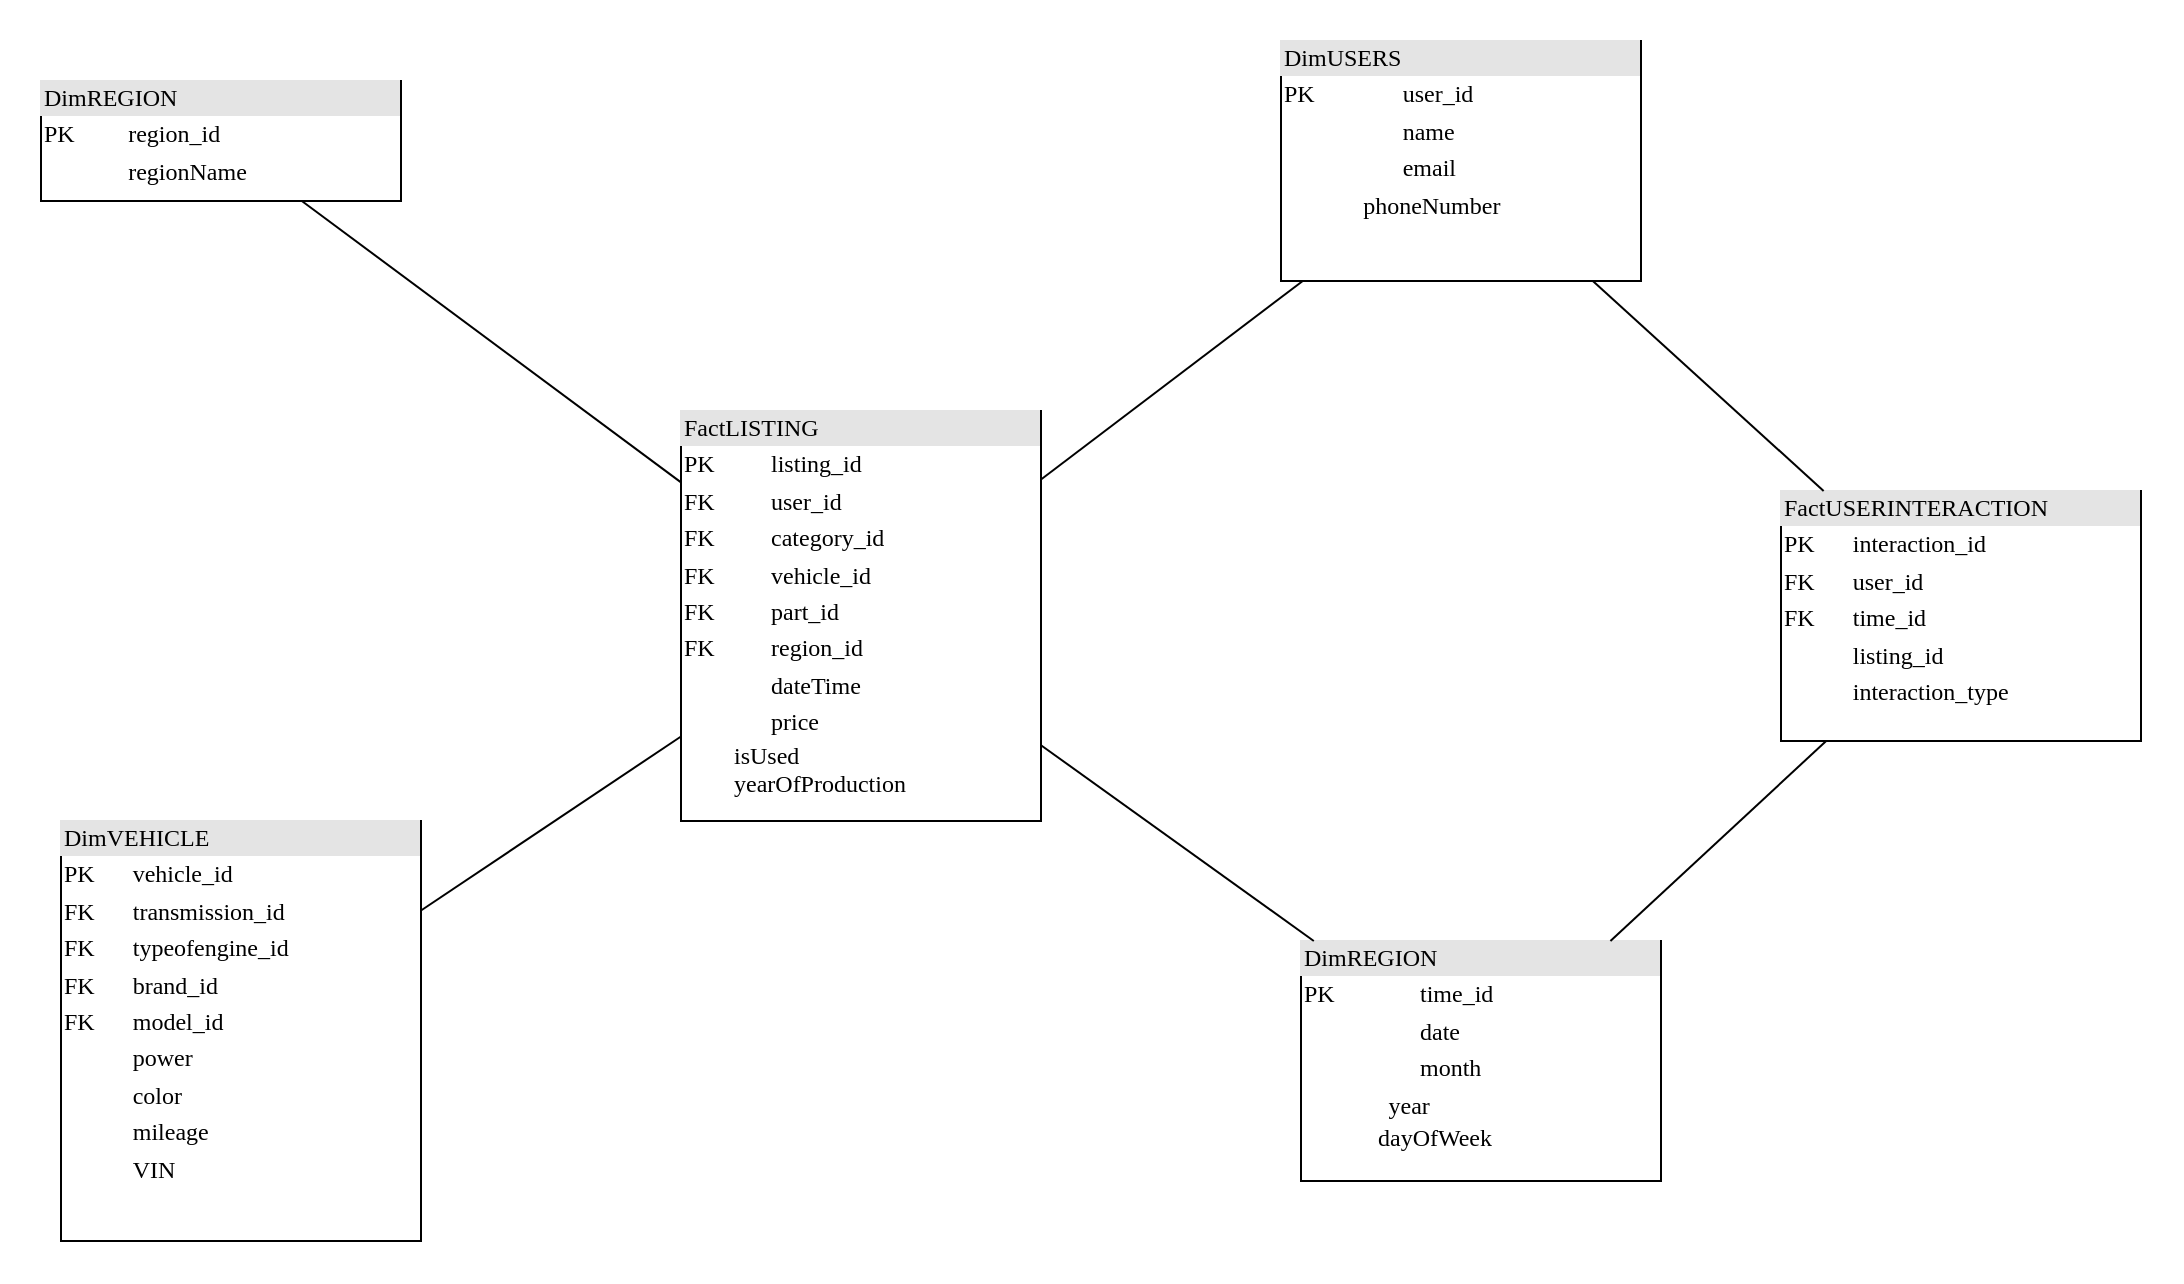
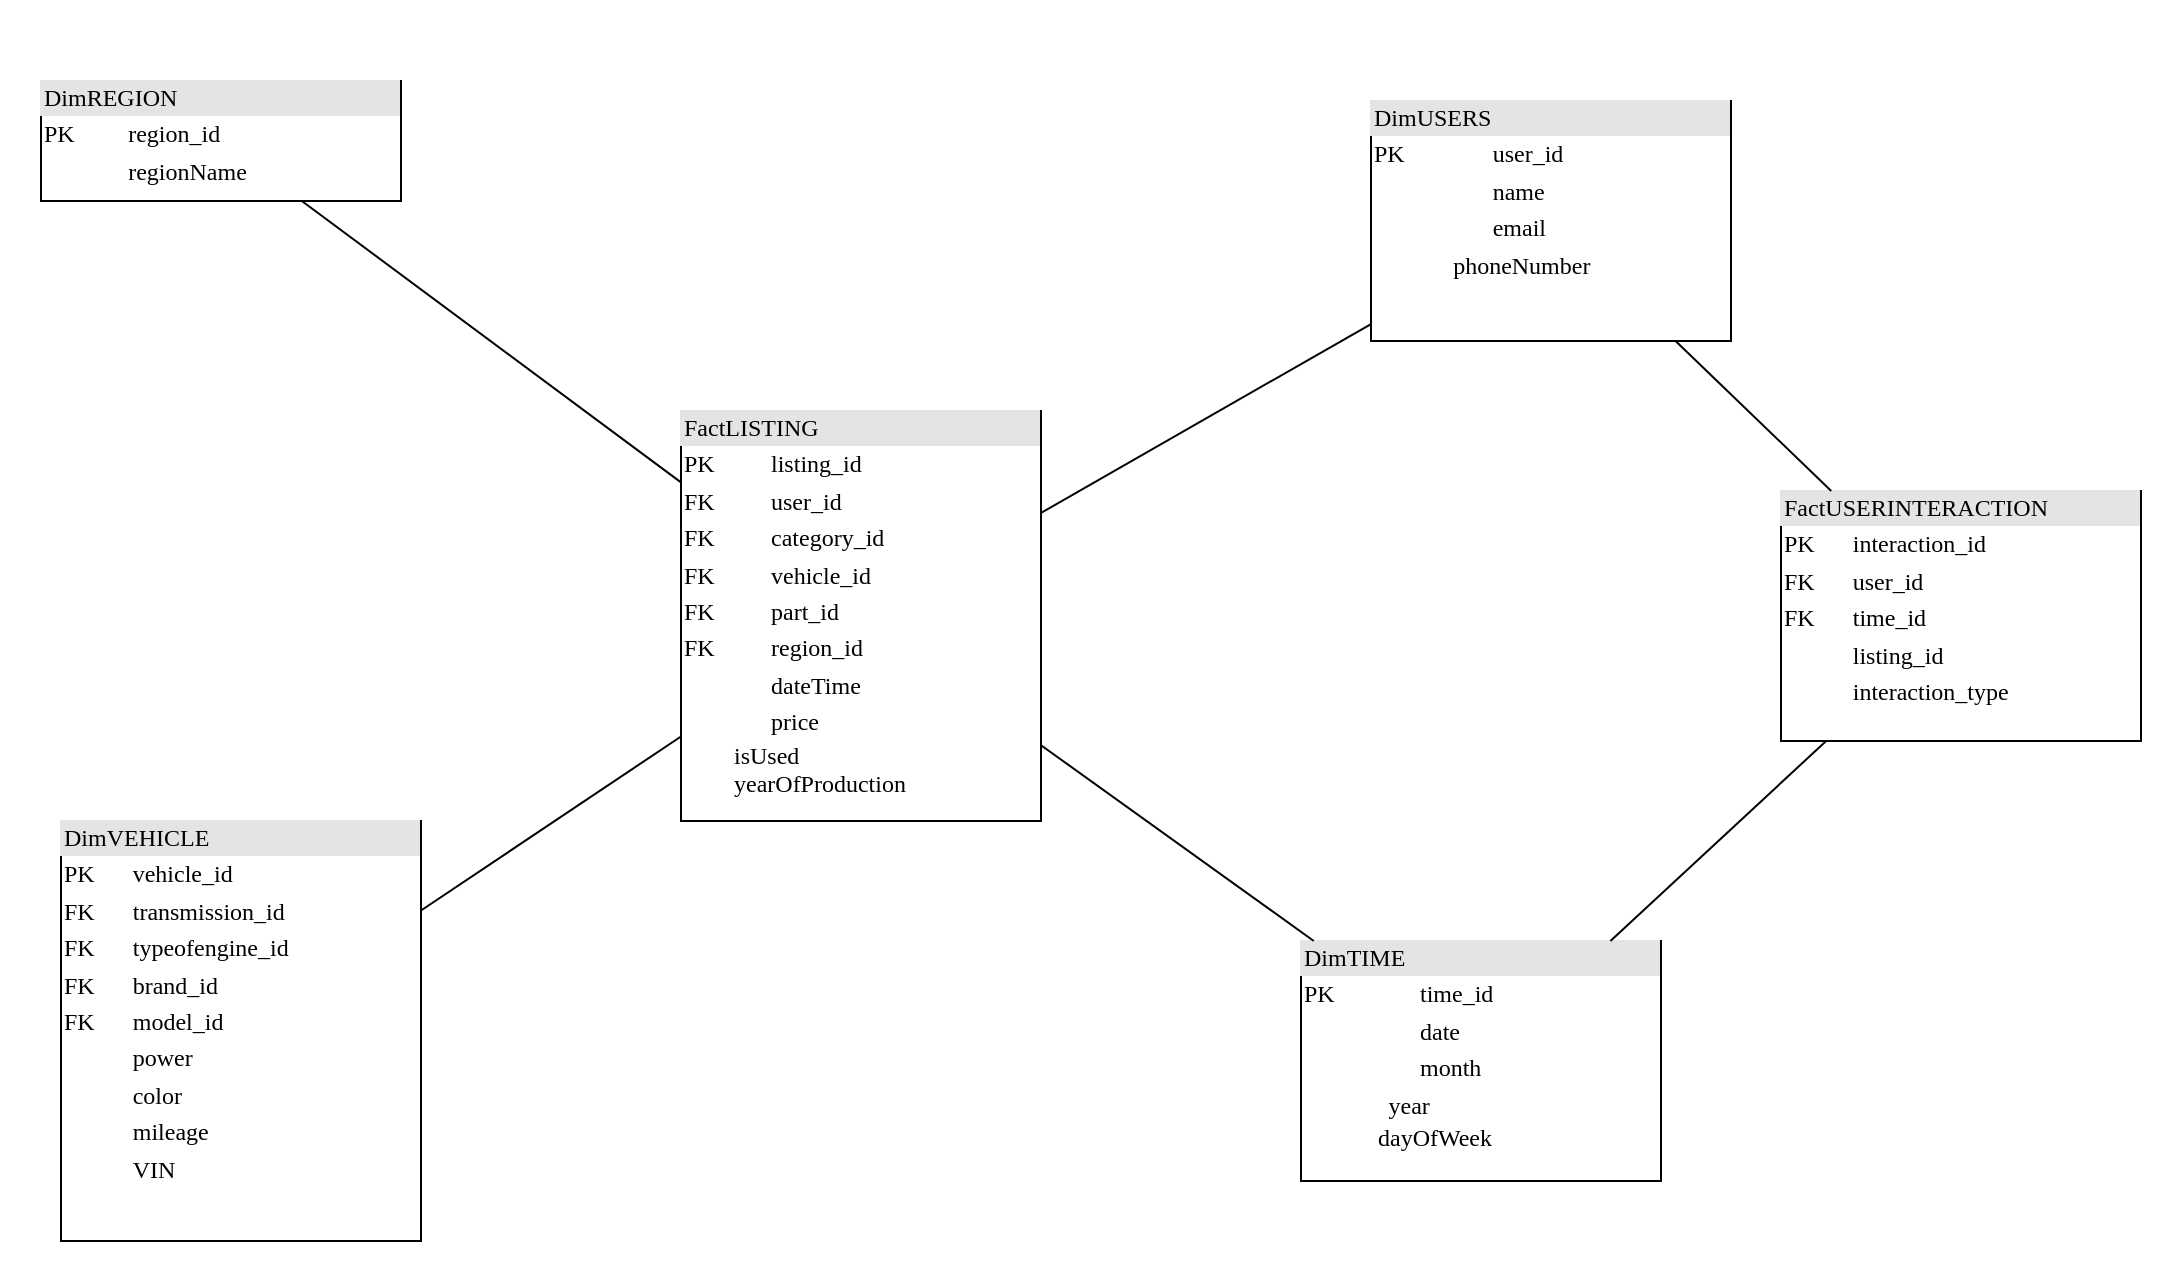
(1461, 161) -> (1551, 221)
(1361, 1027) -> (1361, 1027)
